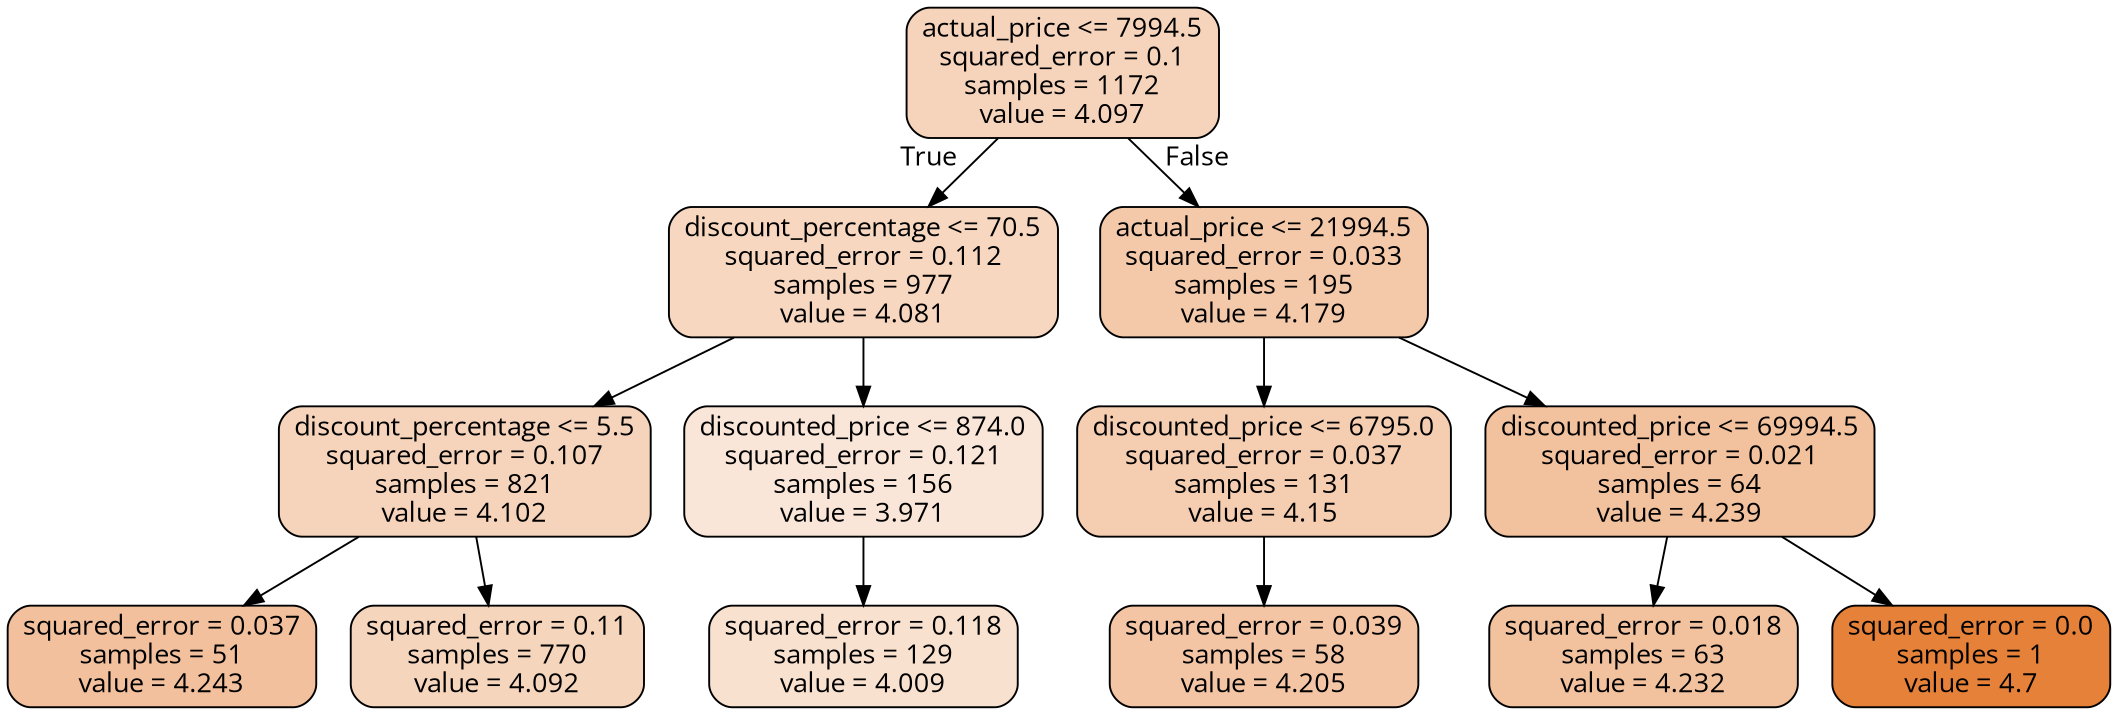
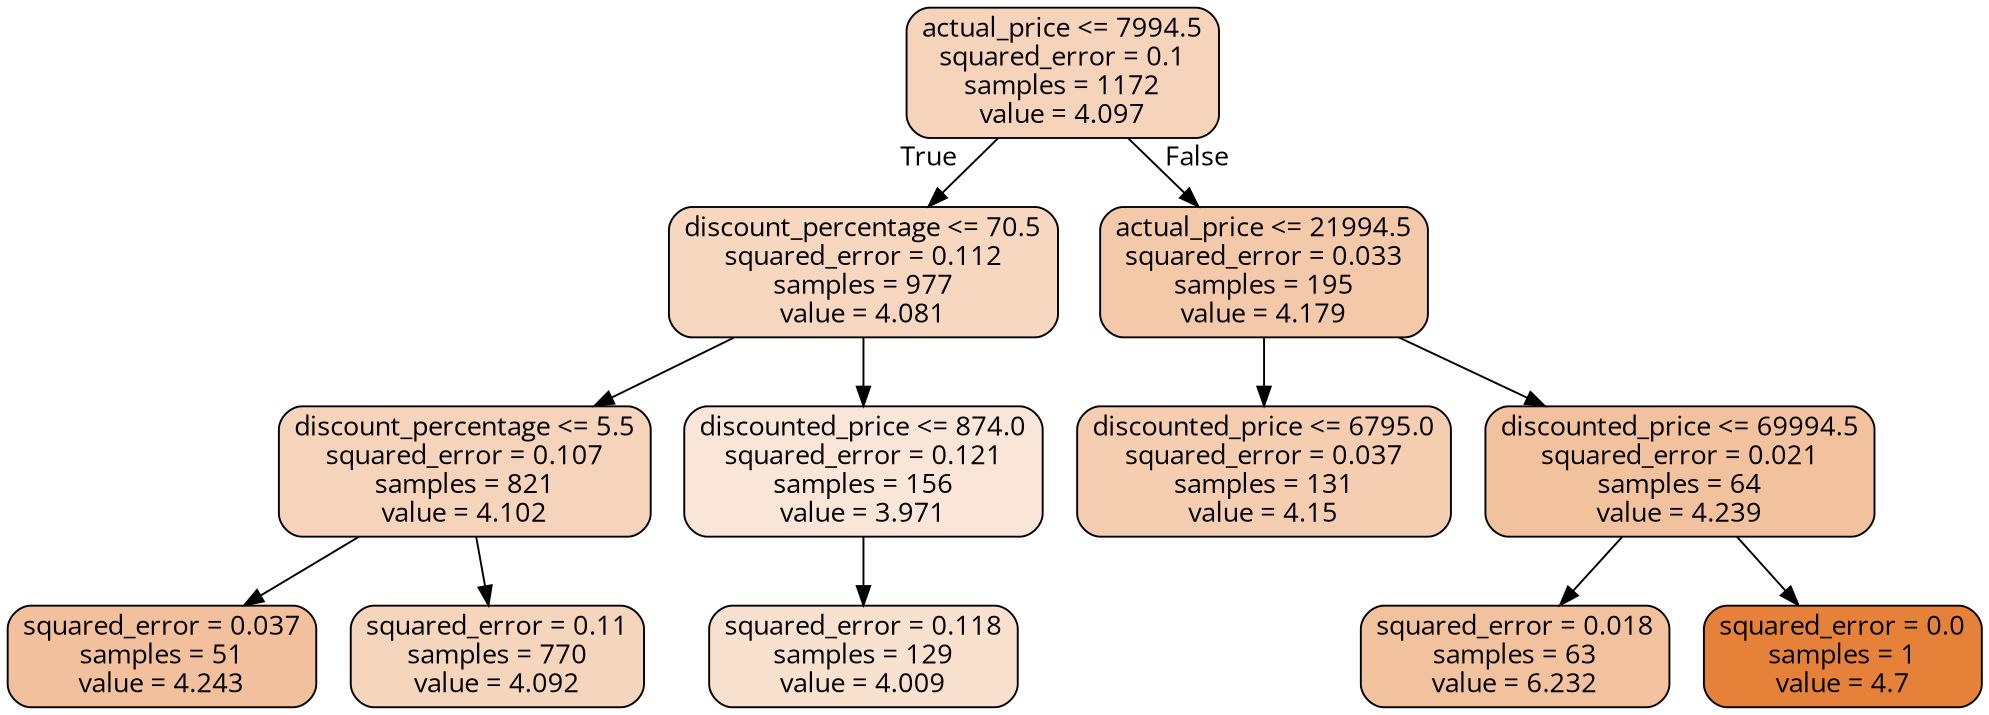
(1264, 656) -> none
(1644, 656) -> (1515, 656)
